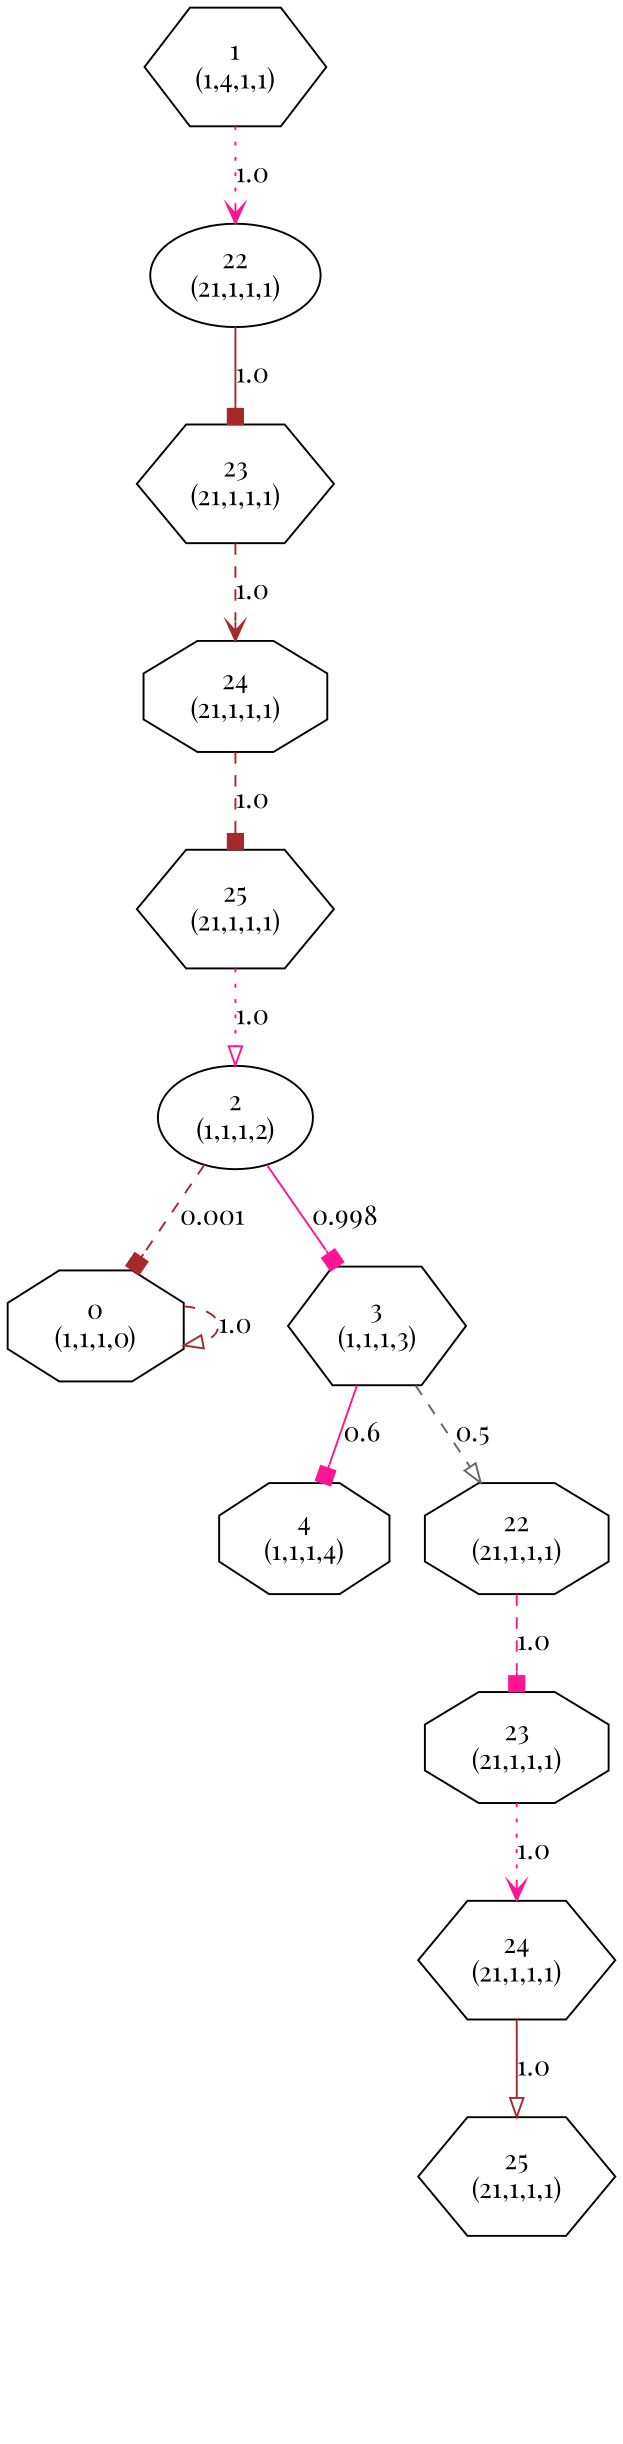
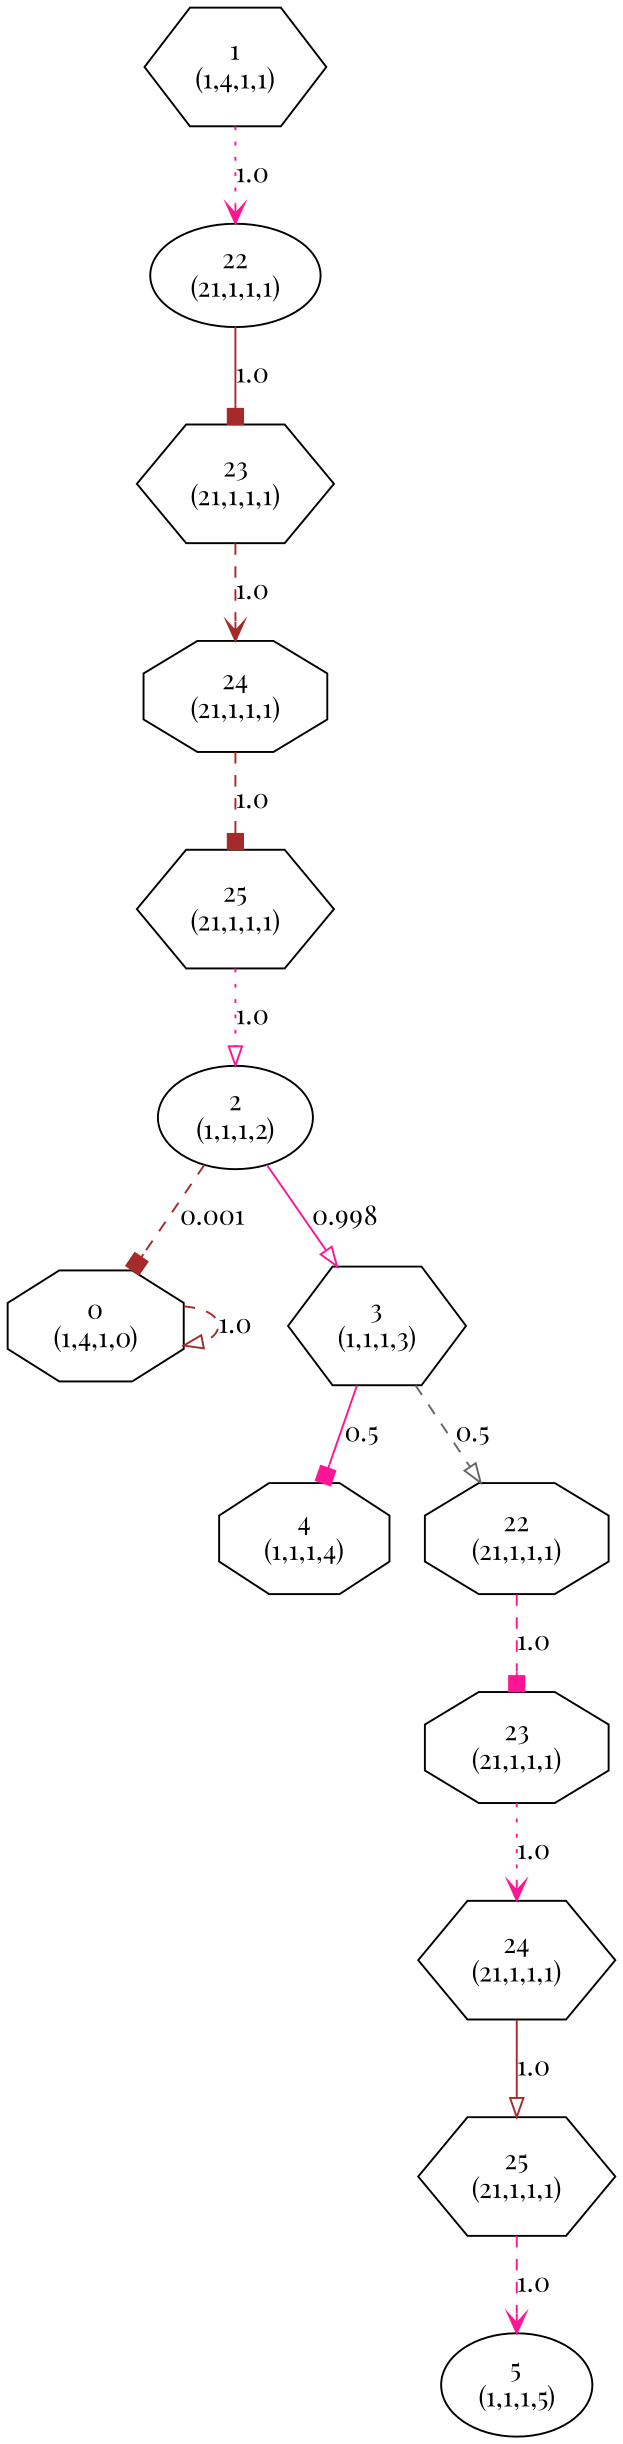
(296, 1207) -> (296, 1207)
(96, 1326) -> (96, 1326)
(363, 1434) -> (363, 1434)
none -> (517, 2385)
